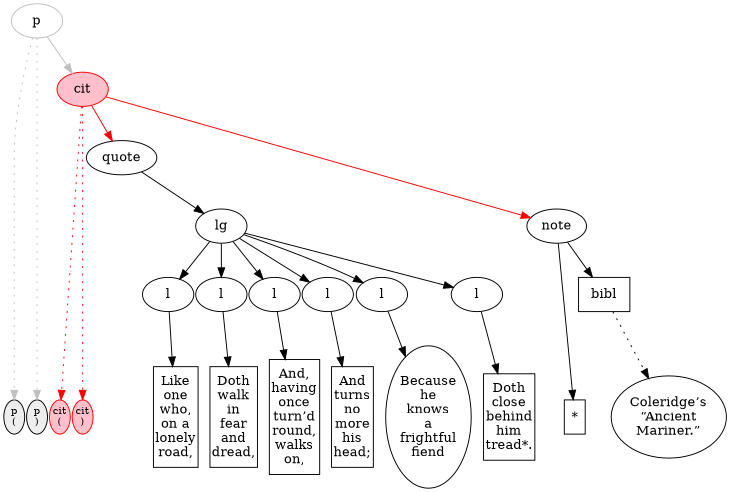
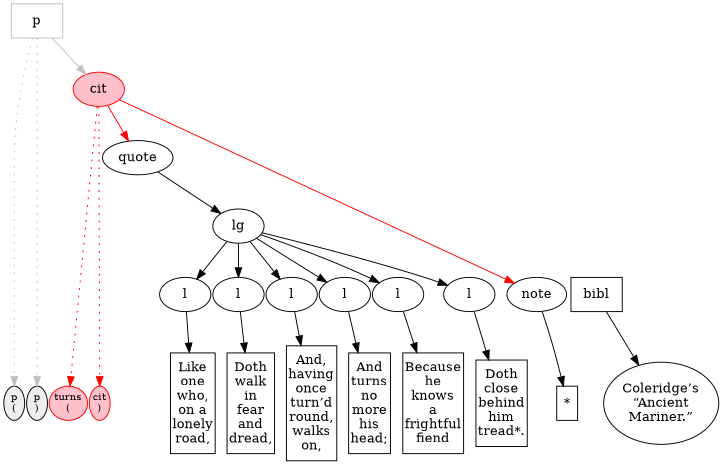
(37, 21) -> (37, 21)
(577, 256) -> none
(628, 341) -> (620, 334)
(60, 417) -> (68, 403)
(428, 417) -> (433, 403)
